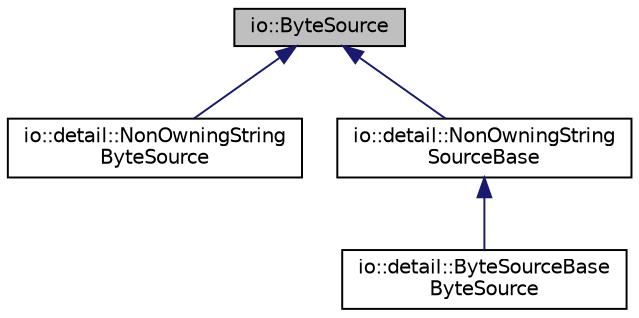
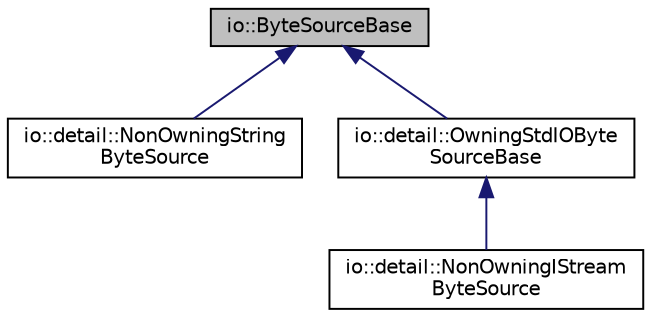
(320, 27) -> (320, 27)
(484, 148) -> (486, 148)
(484, 279) -> (486, 279)
